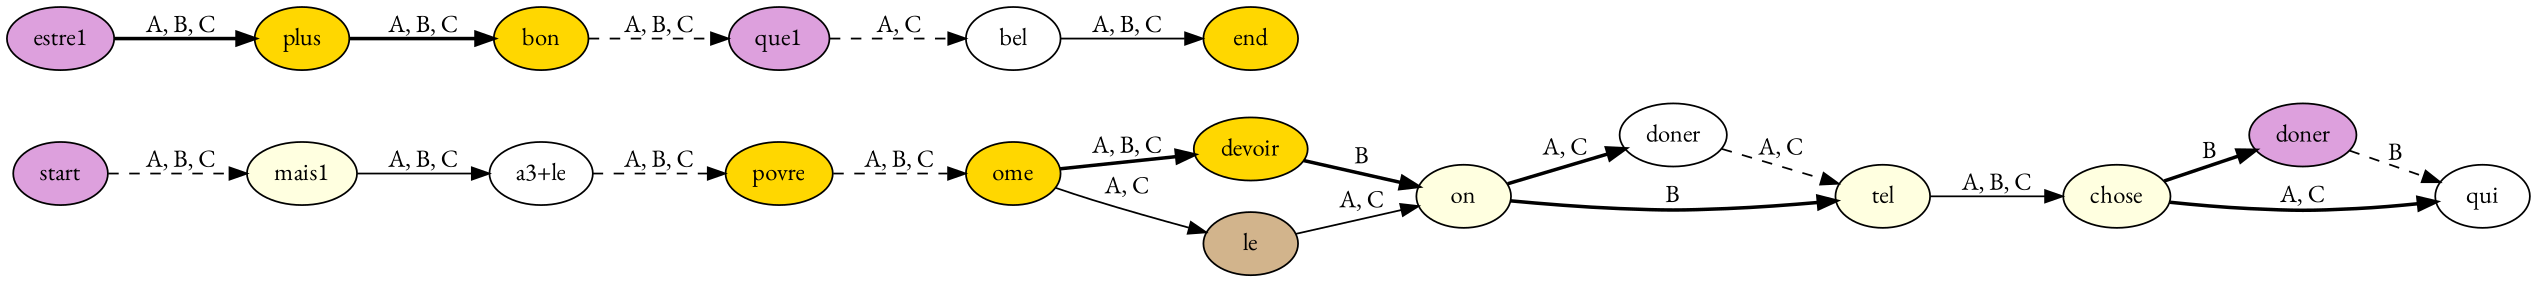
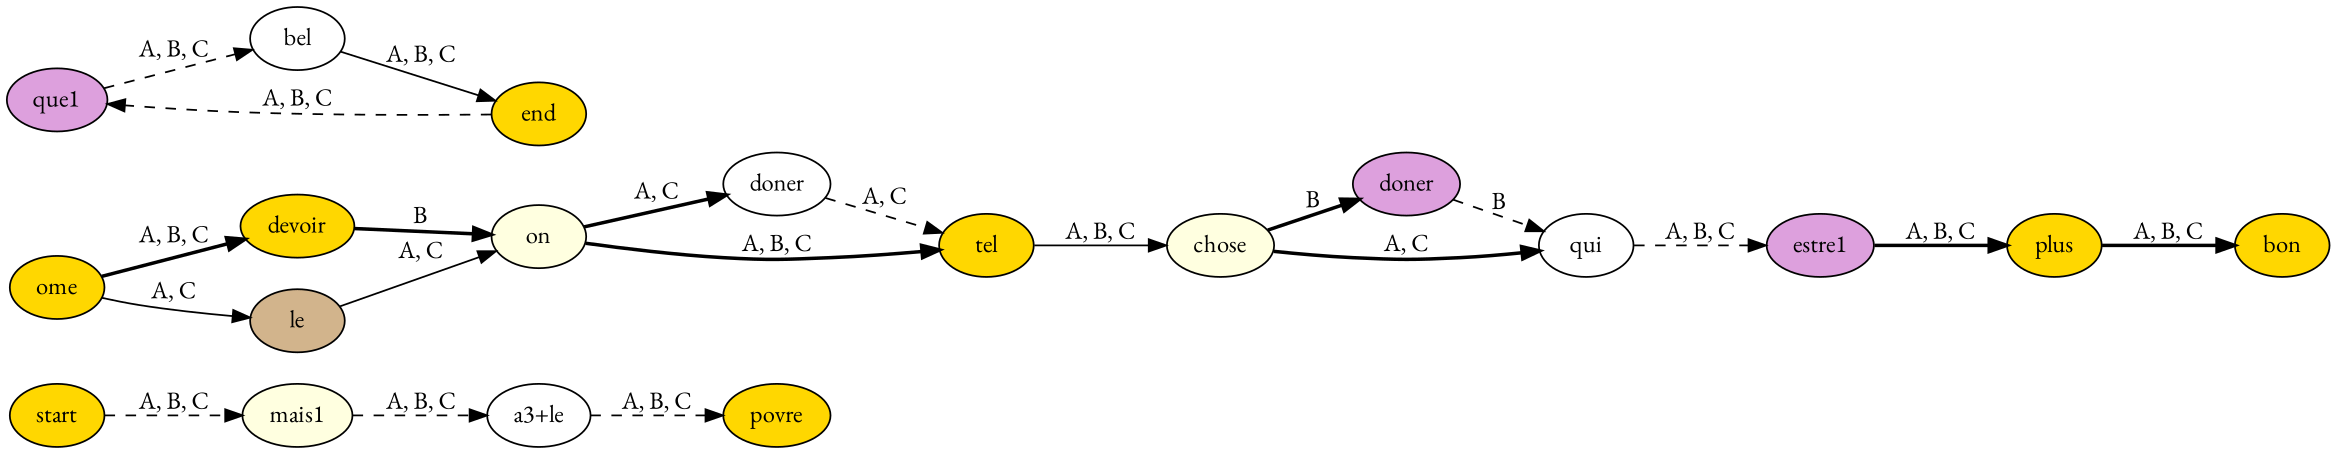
(899, 25) -> (174, 50)
(650, 39) -> (308, 114)
(61, 174) -> (57, 415)
(414, 174) -> (411, 415)
(890, 174) -> none
(1673, 195) -> (777, 245)
(1883, 196) -> (986, 245)
none -> (1691, 245)
